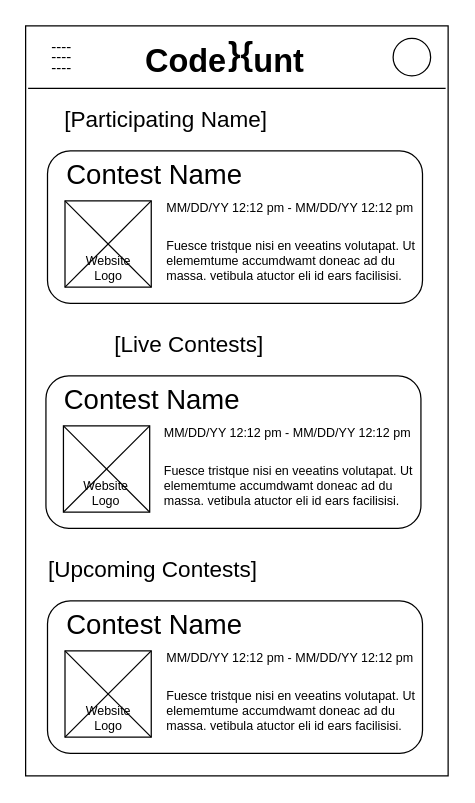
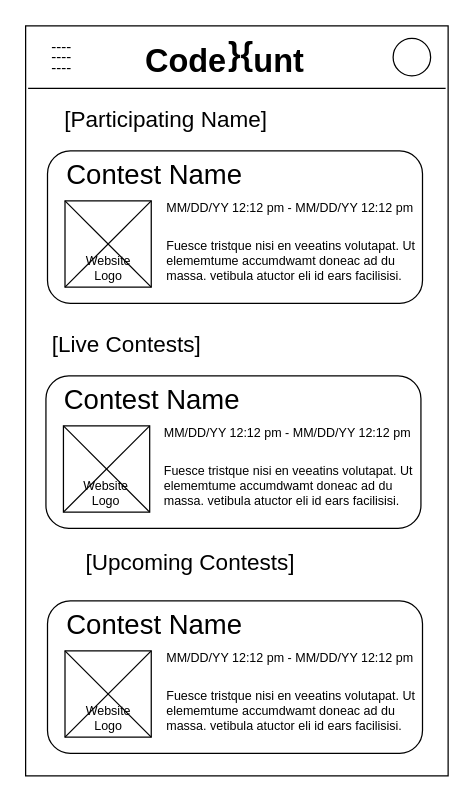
(189, 344) -> (127, 344)
(153, 569) -> (191, 563)
